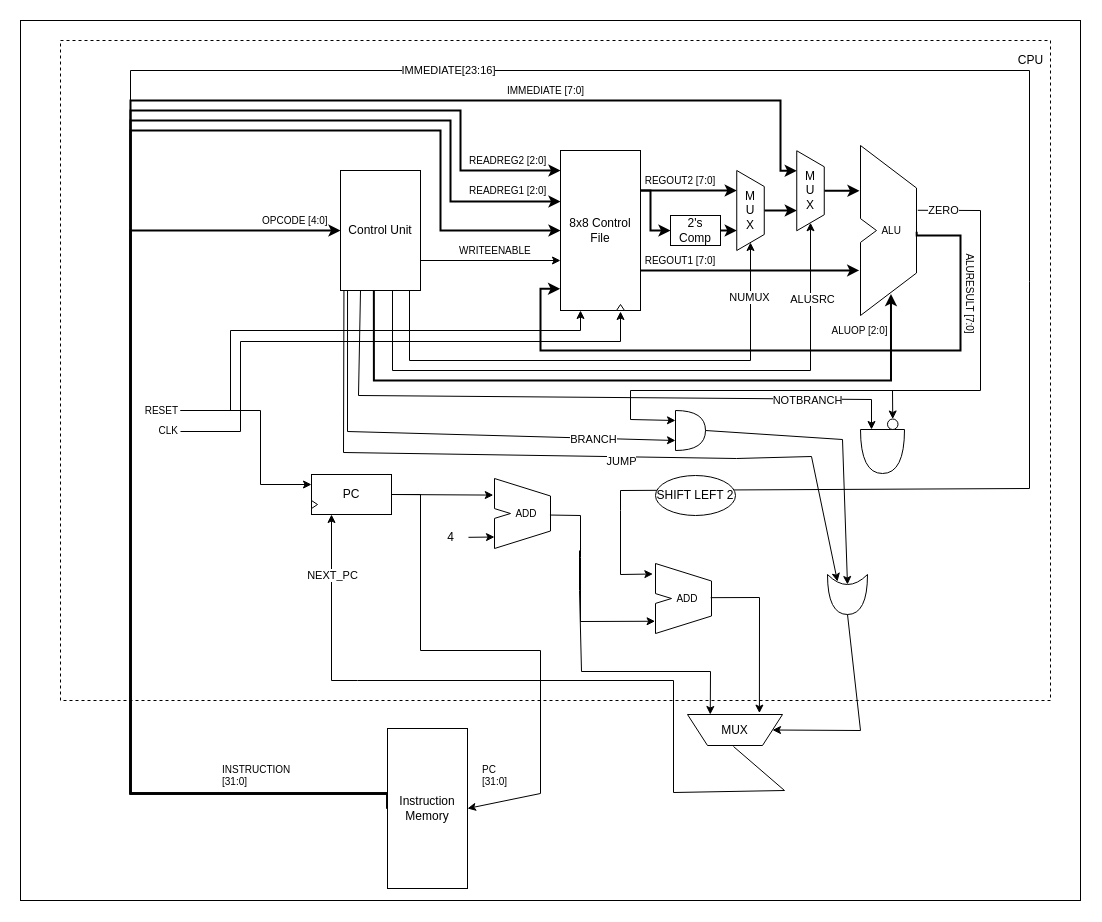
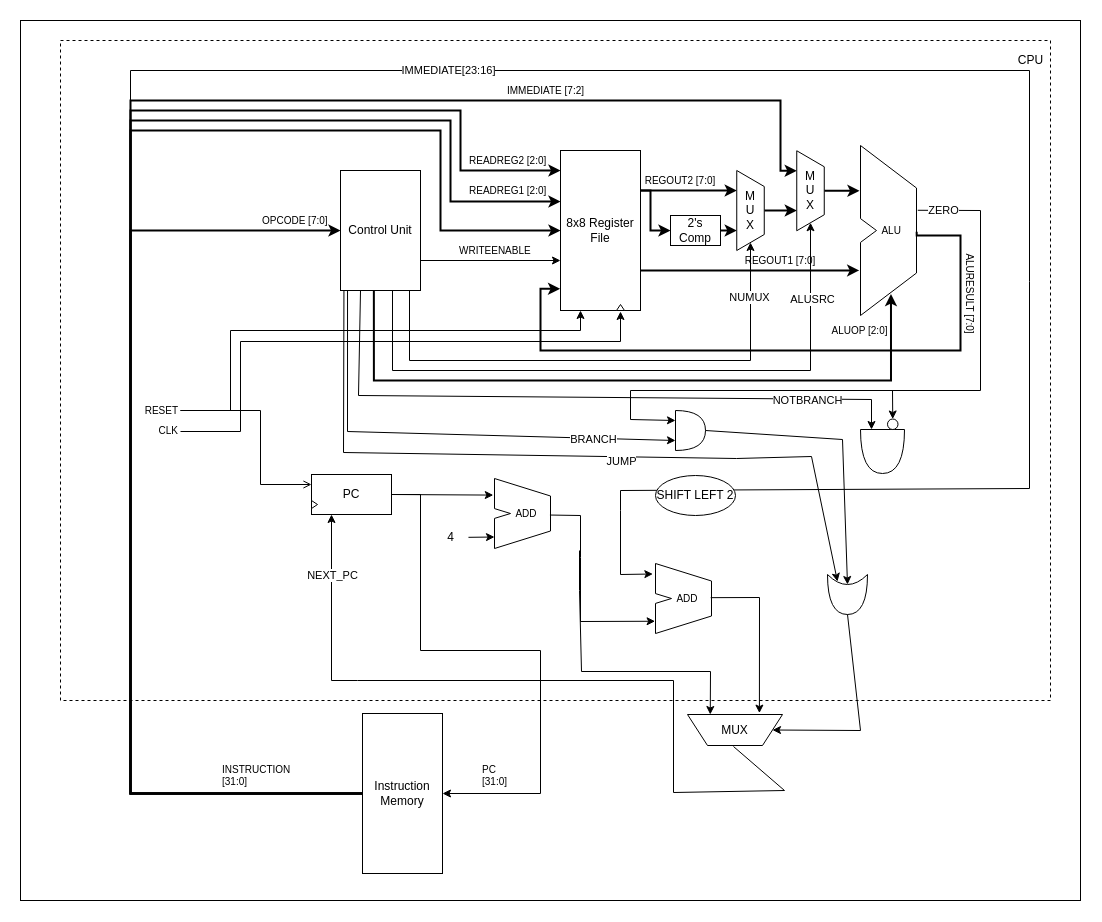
(546, 91) -> (546, 91)
(294, 221) -> (294, 221)
(601, 231) -> (601, 231)
(681, 261) -> (781, 261)
(303, 485) -> (305, 485)
(428, 809) -> (403, 794)
